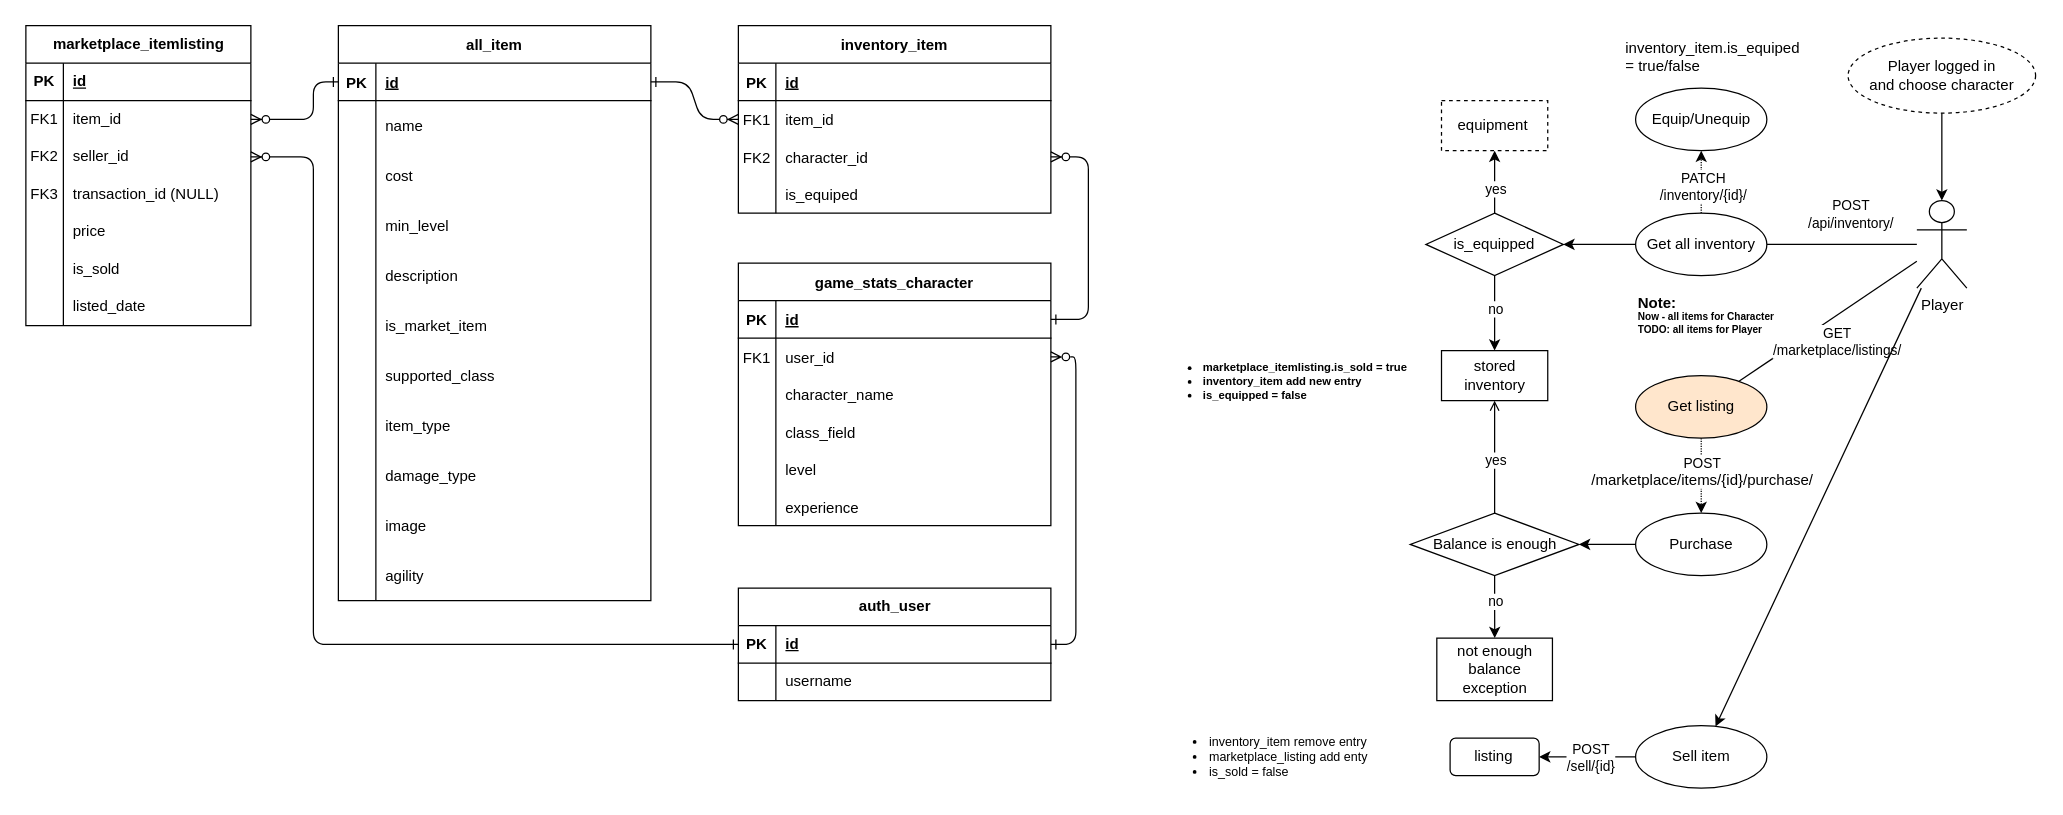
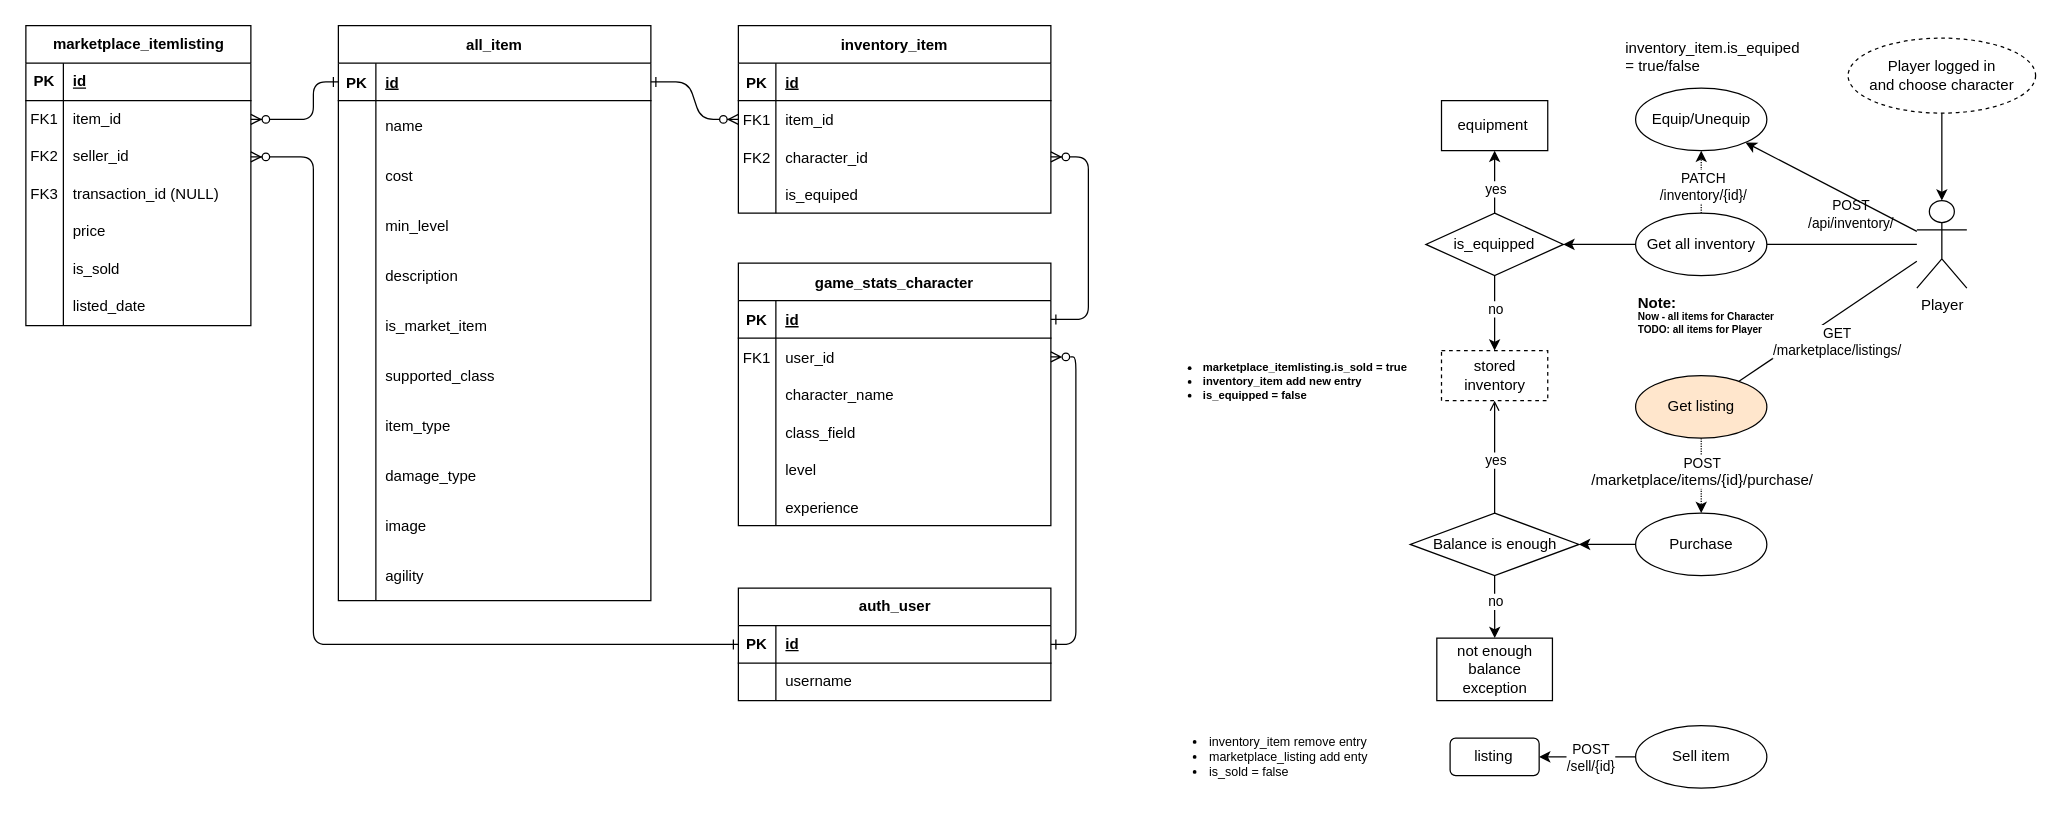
(1494, 126) -> (1494, 126)
(1494, 376) -> (1494, 376)
(1820, 504) -> (1834, 189)
